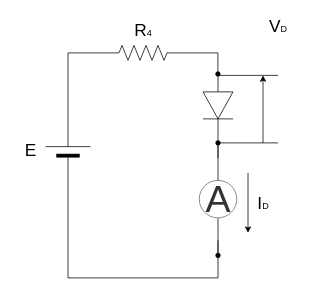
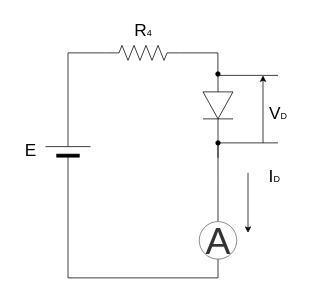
(278, 27) -> (278, 113)
(218, 199) -> (218, 240)
(263, 203) -> (274, 177)
